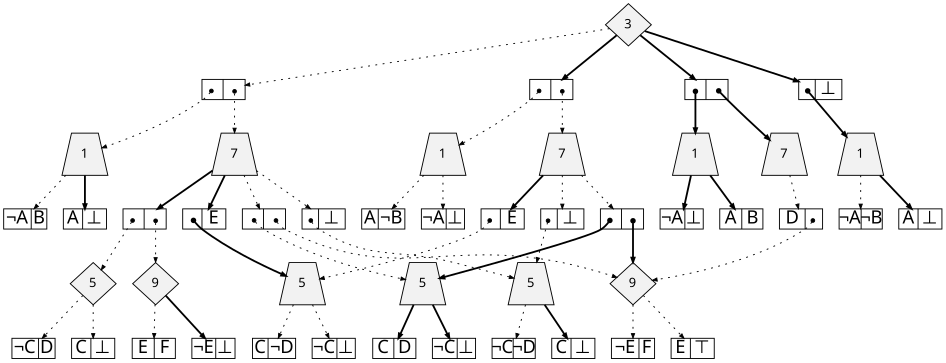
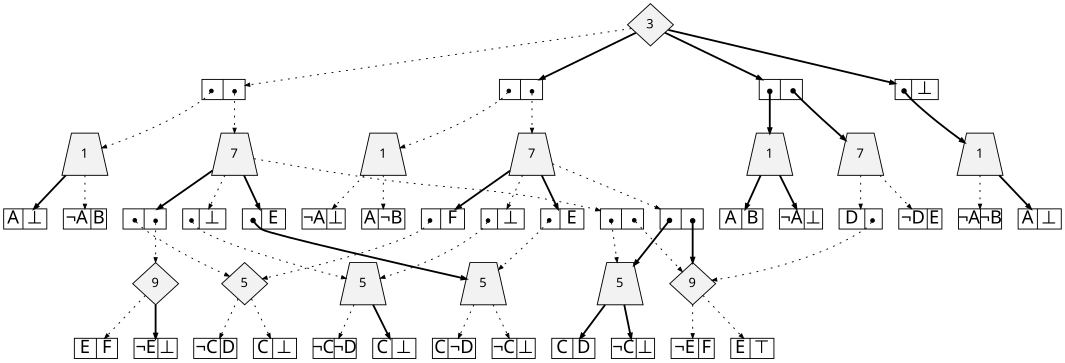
none -> (443, 219)
none -> (920, 219)
